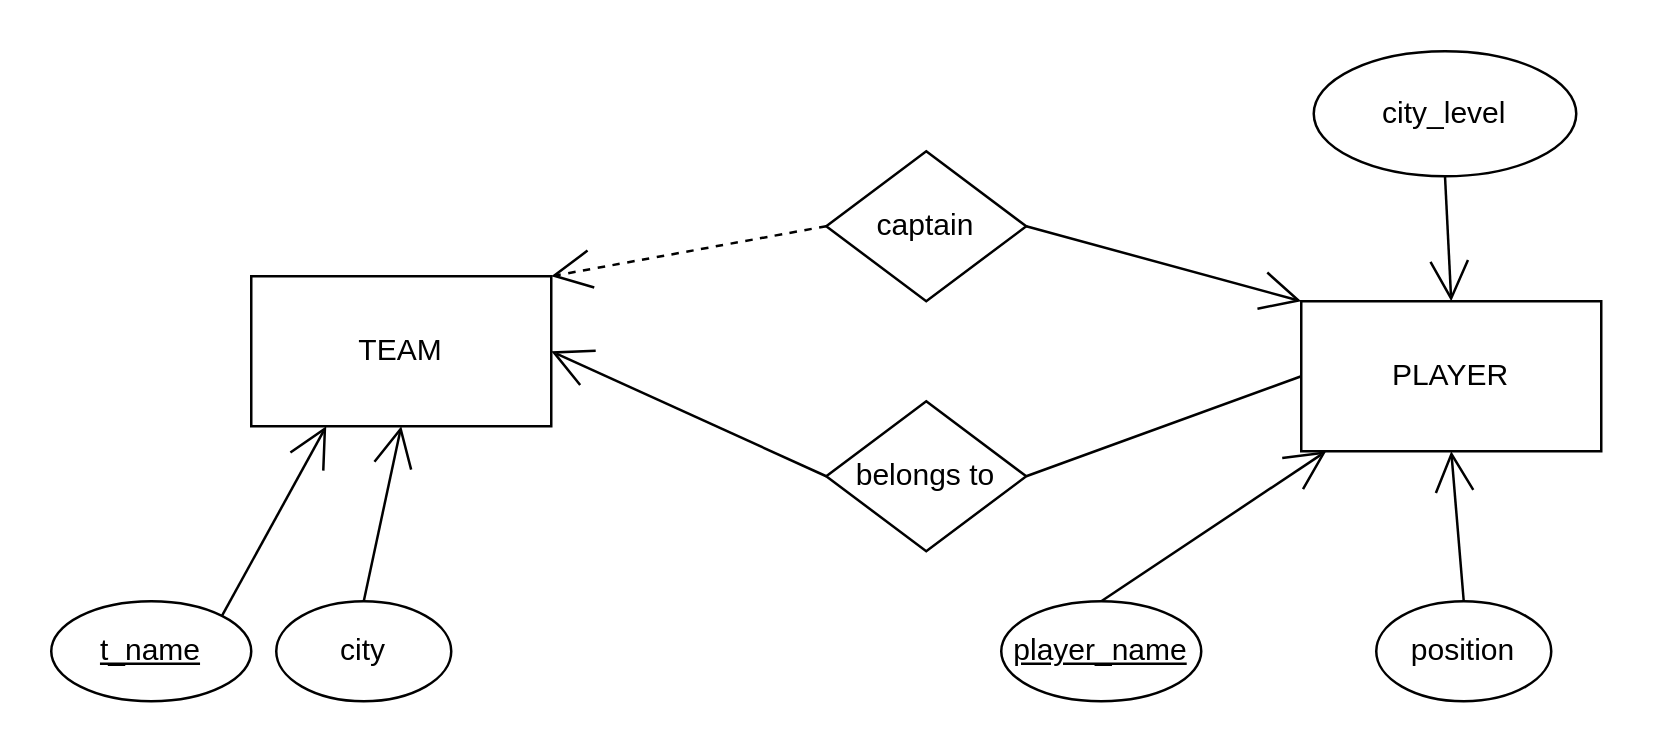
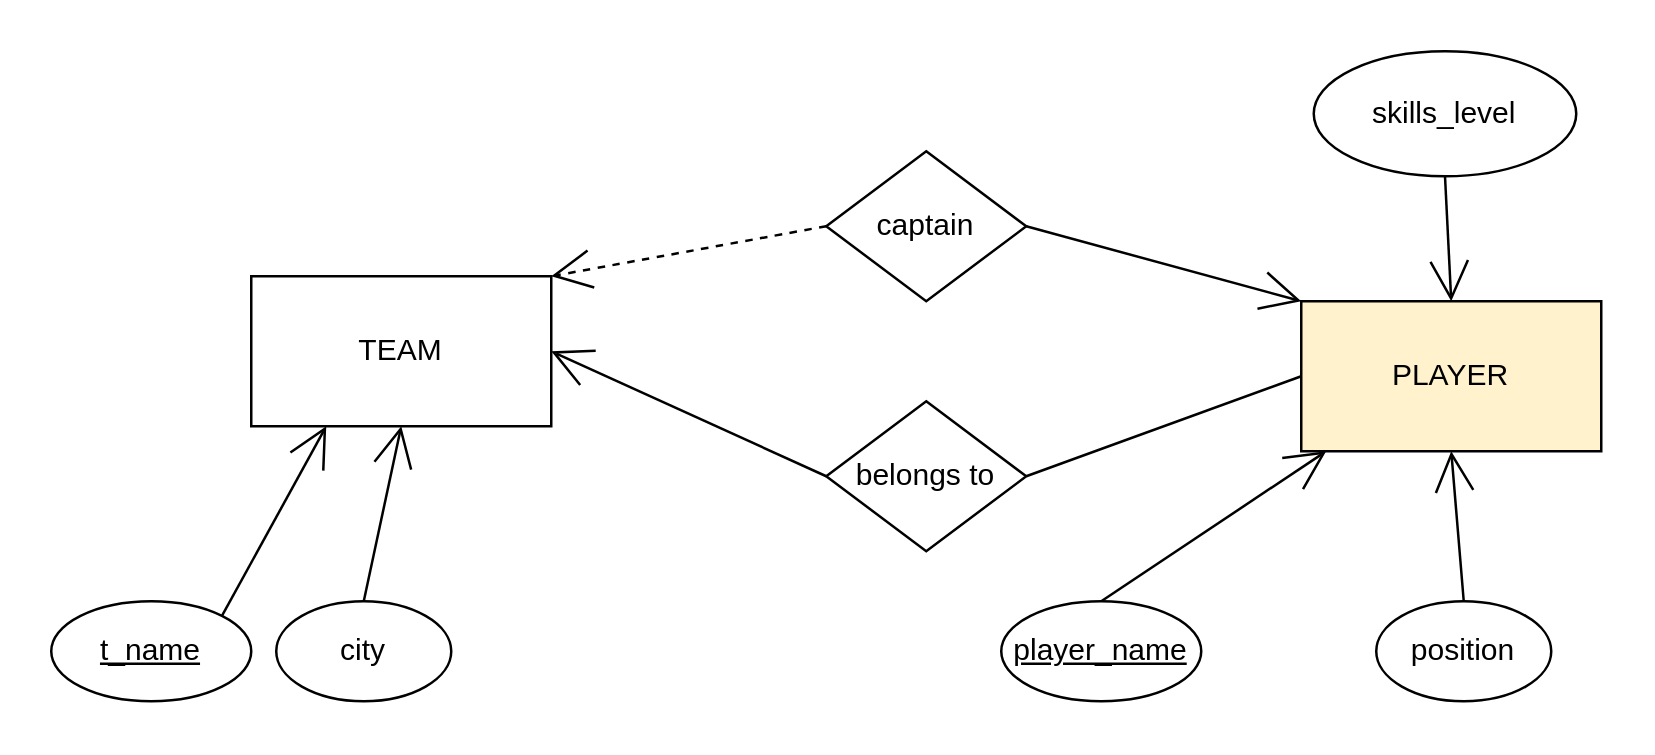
(1445, 114) -> (1445, 114)
(1451, 376) -> (1451, 376)
